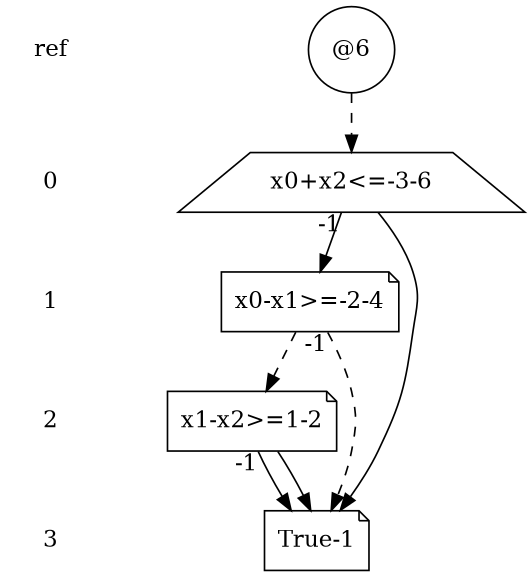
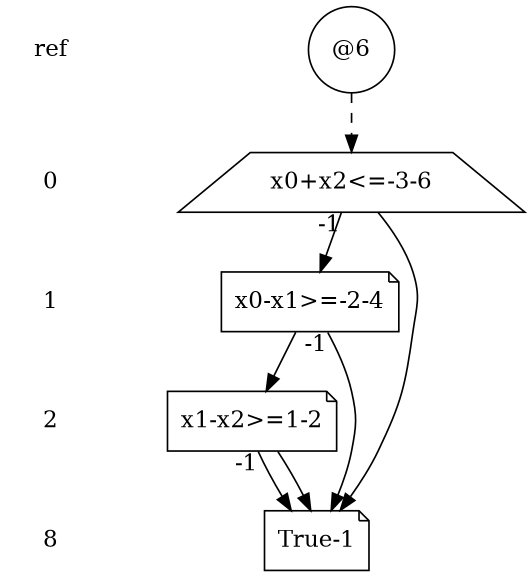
(285, 354) -> (285, 354)
(355, 412) -> (355, 412)
(51, 541) -> (51, 541)
